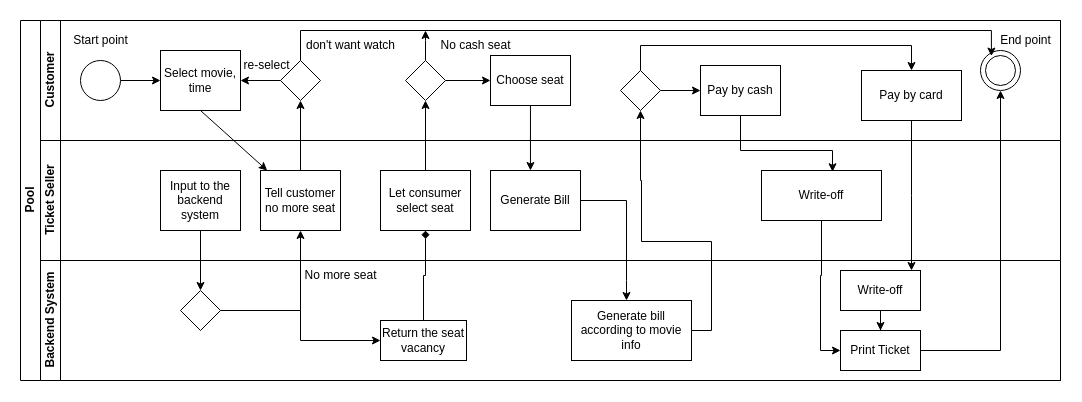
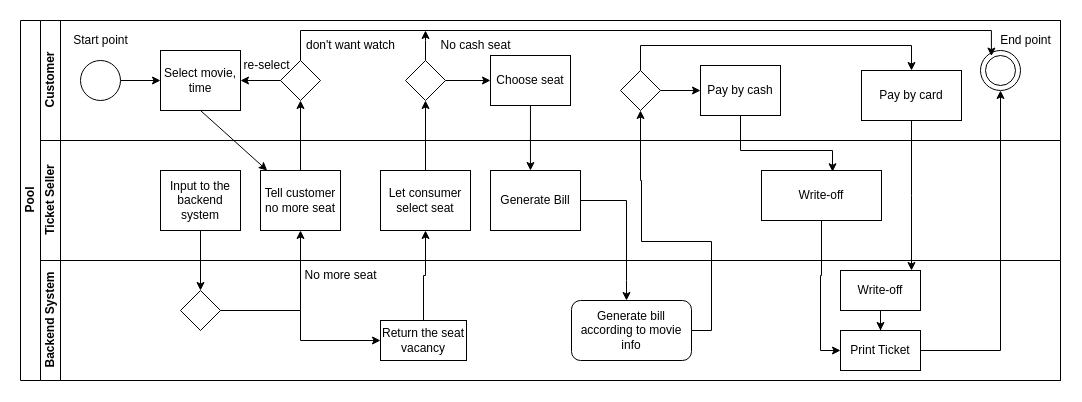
(426, 239) -> (426, 239)
(632, 331) -> (632, 331)
